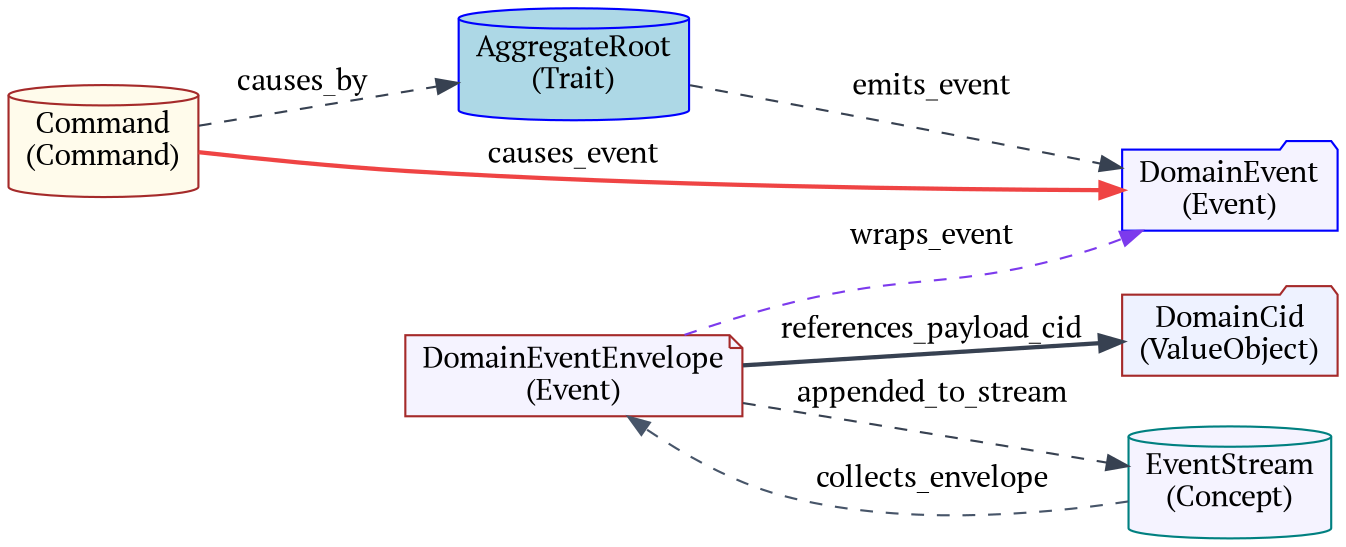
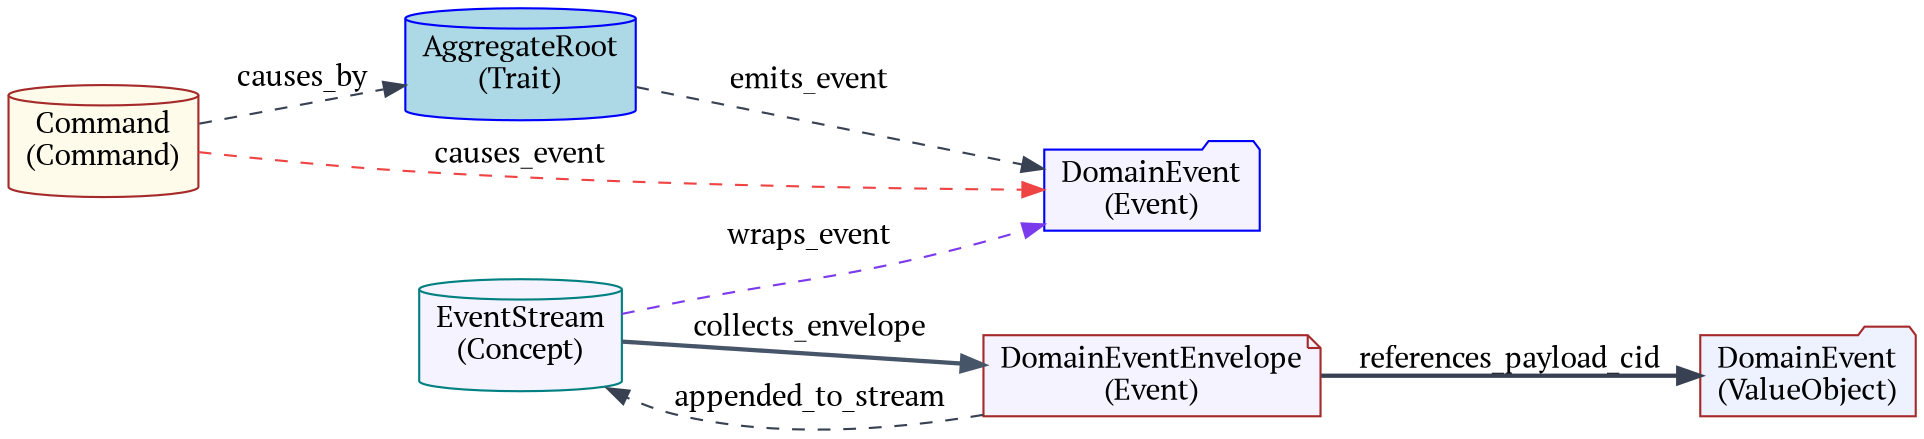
(649, 182) -> (610, 181)
(903, 283) -> (824, 277)
(1230, 335) -> (1808, 376)
(879, 512) -> (792, 353)
